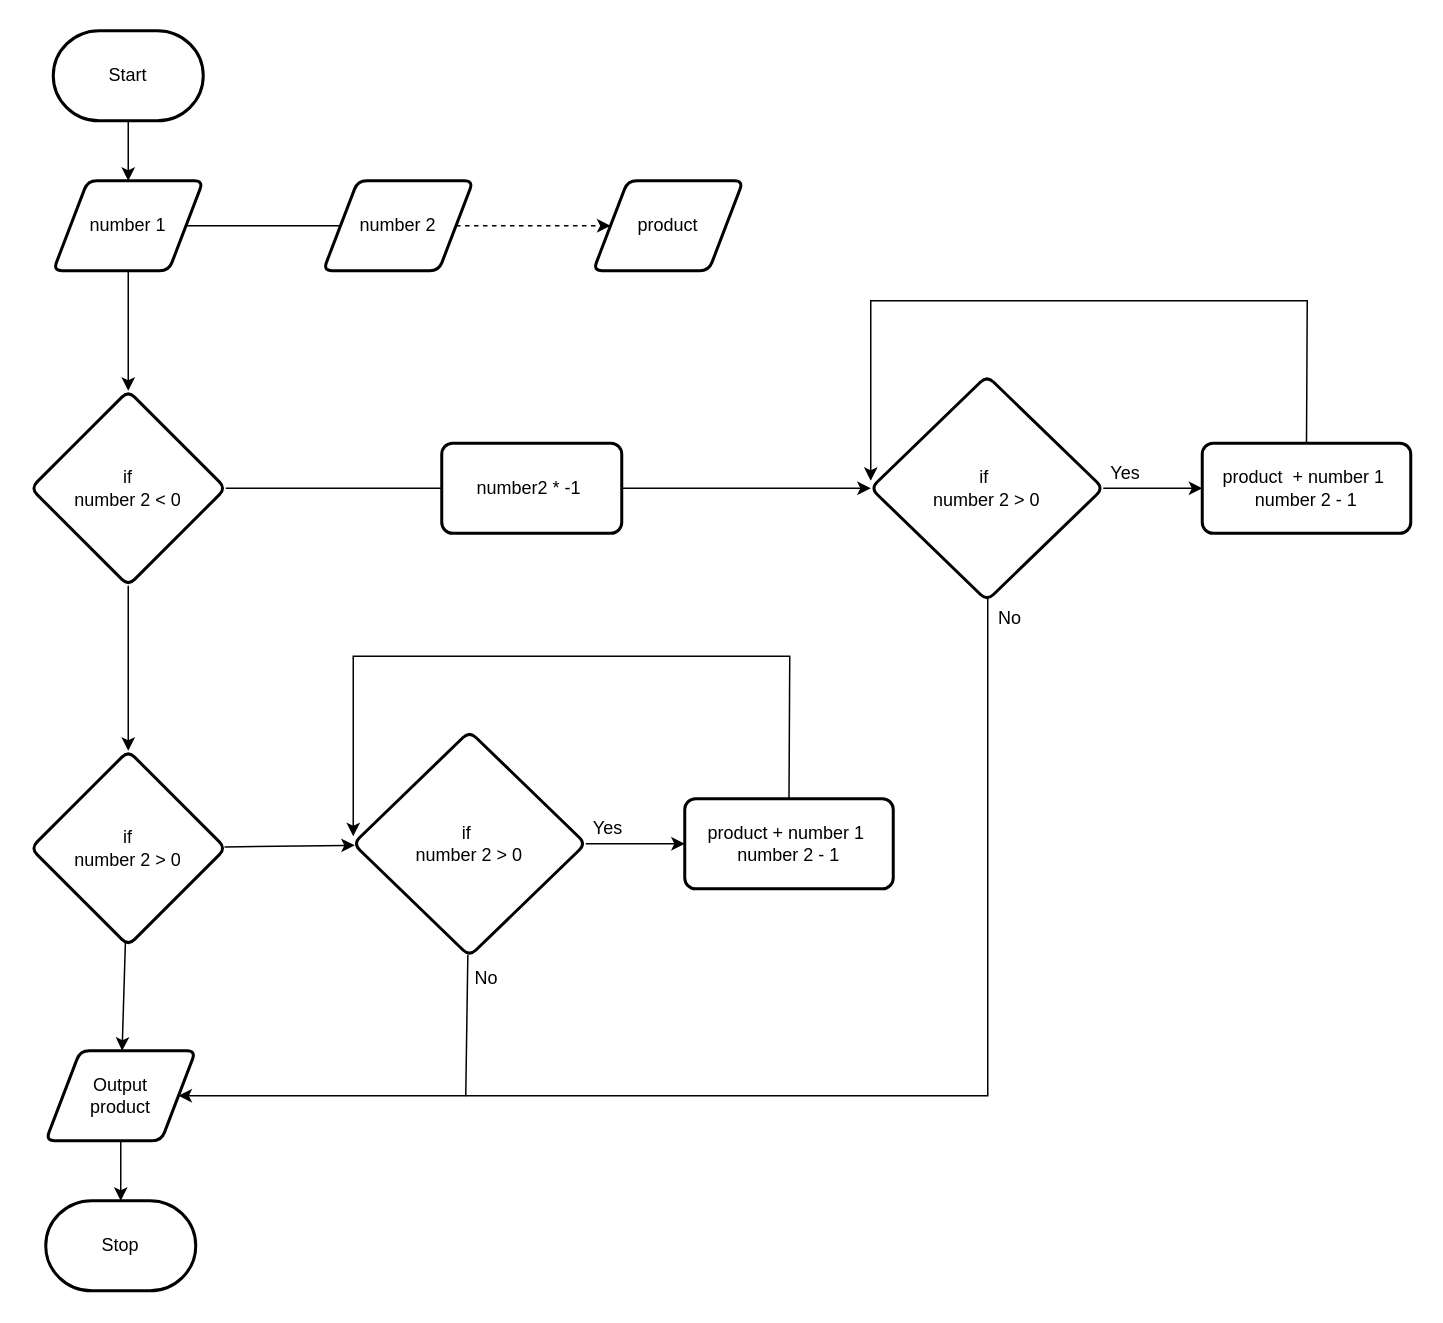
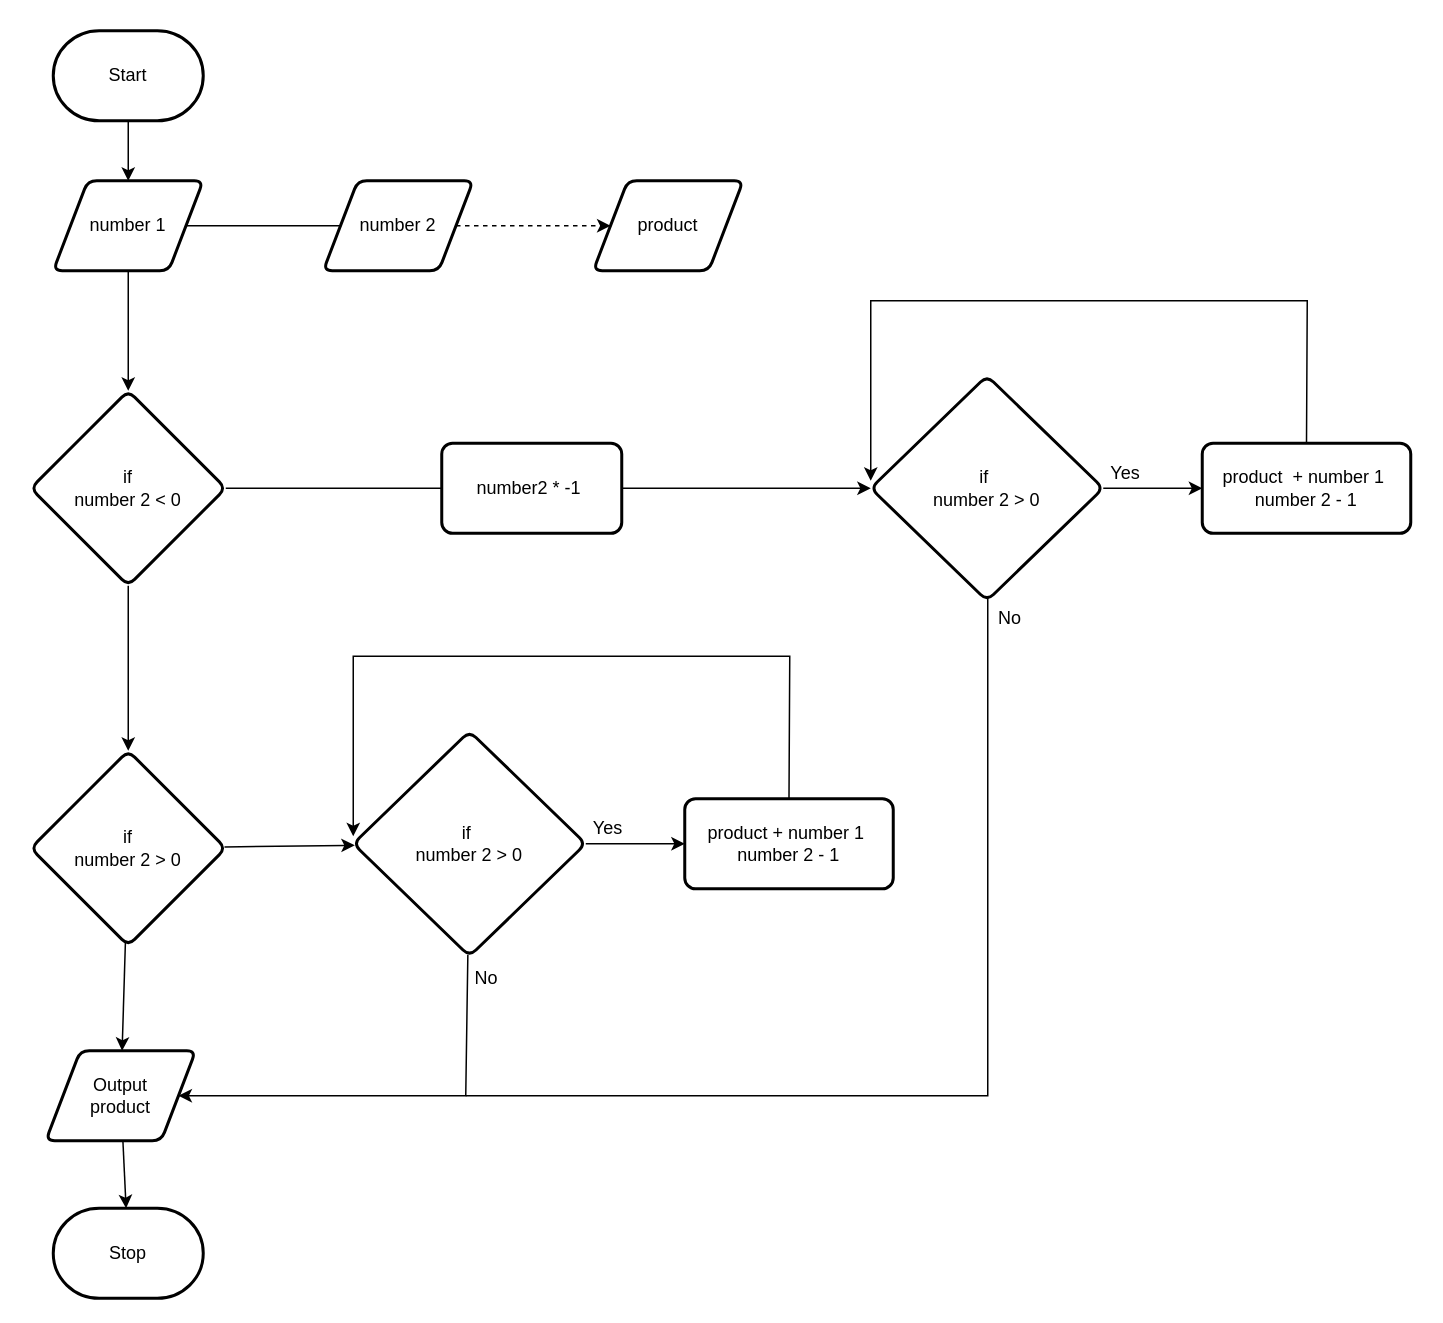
(121, 1246) -> (128, 1253)
